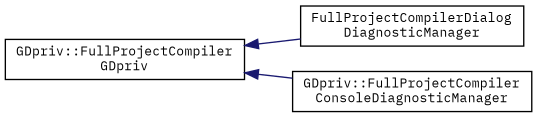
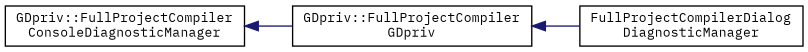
(275, 76) -> (276, 26)
